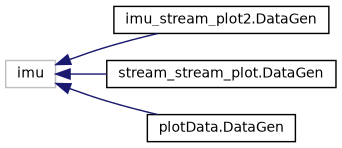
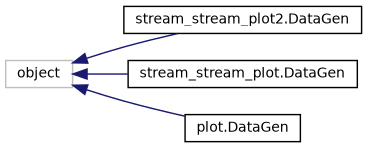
(221, 20) -> (243, 20)
(31, 74) -> (39, 74)
(221, 128) -> (243, 128)
